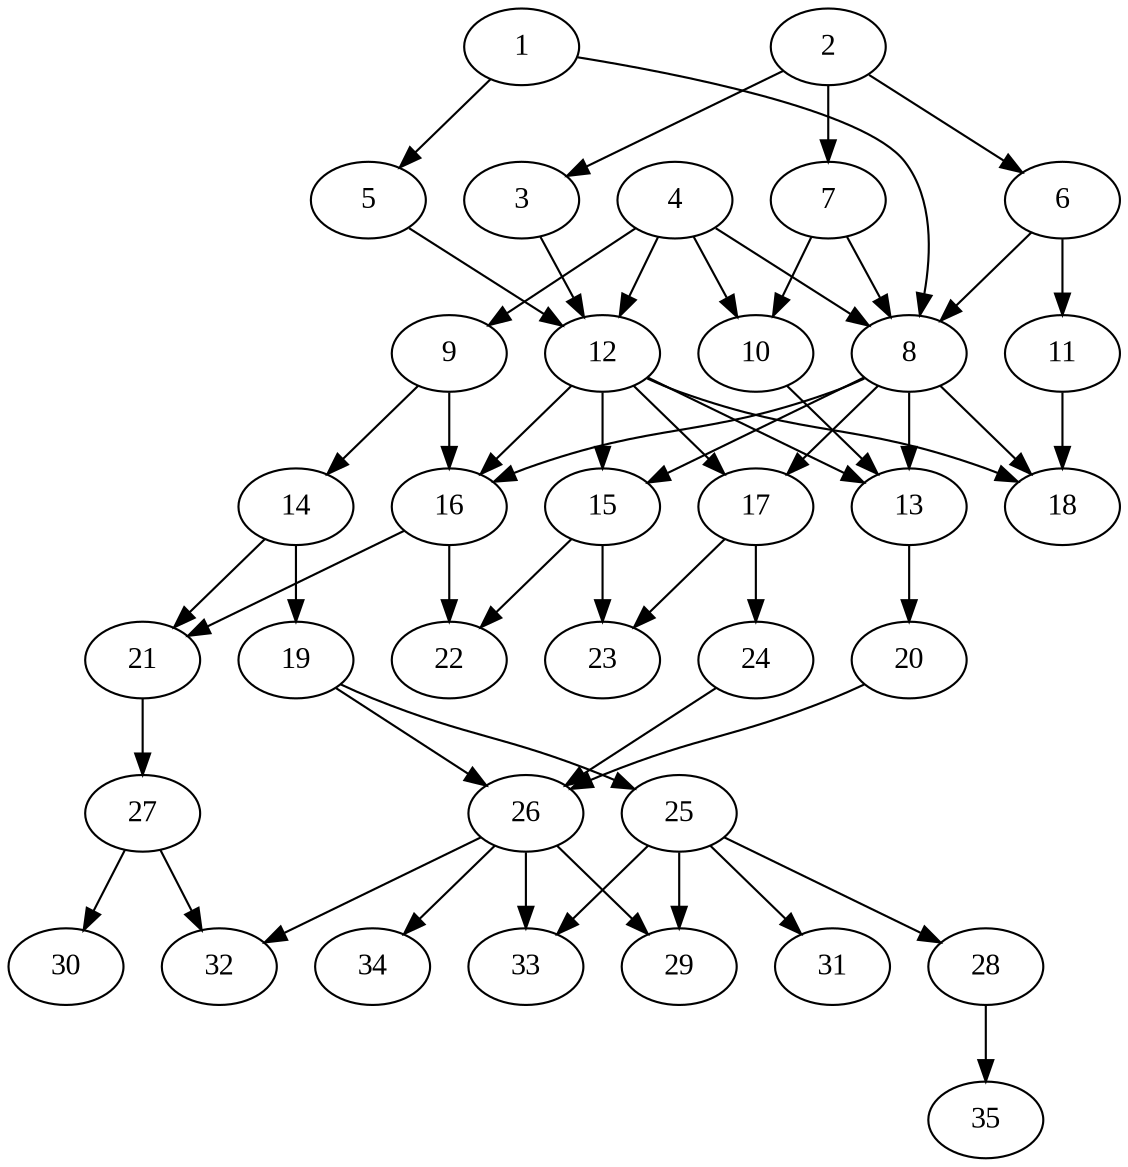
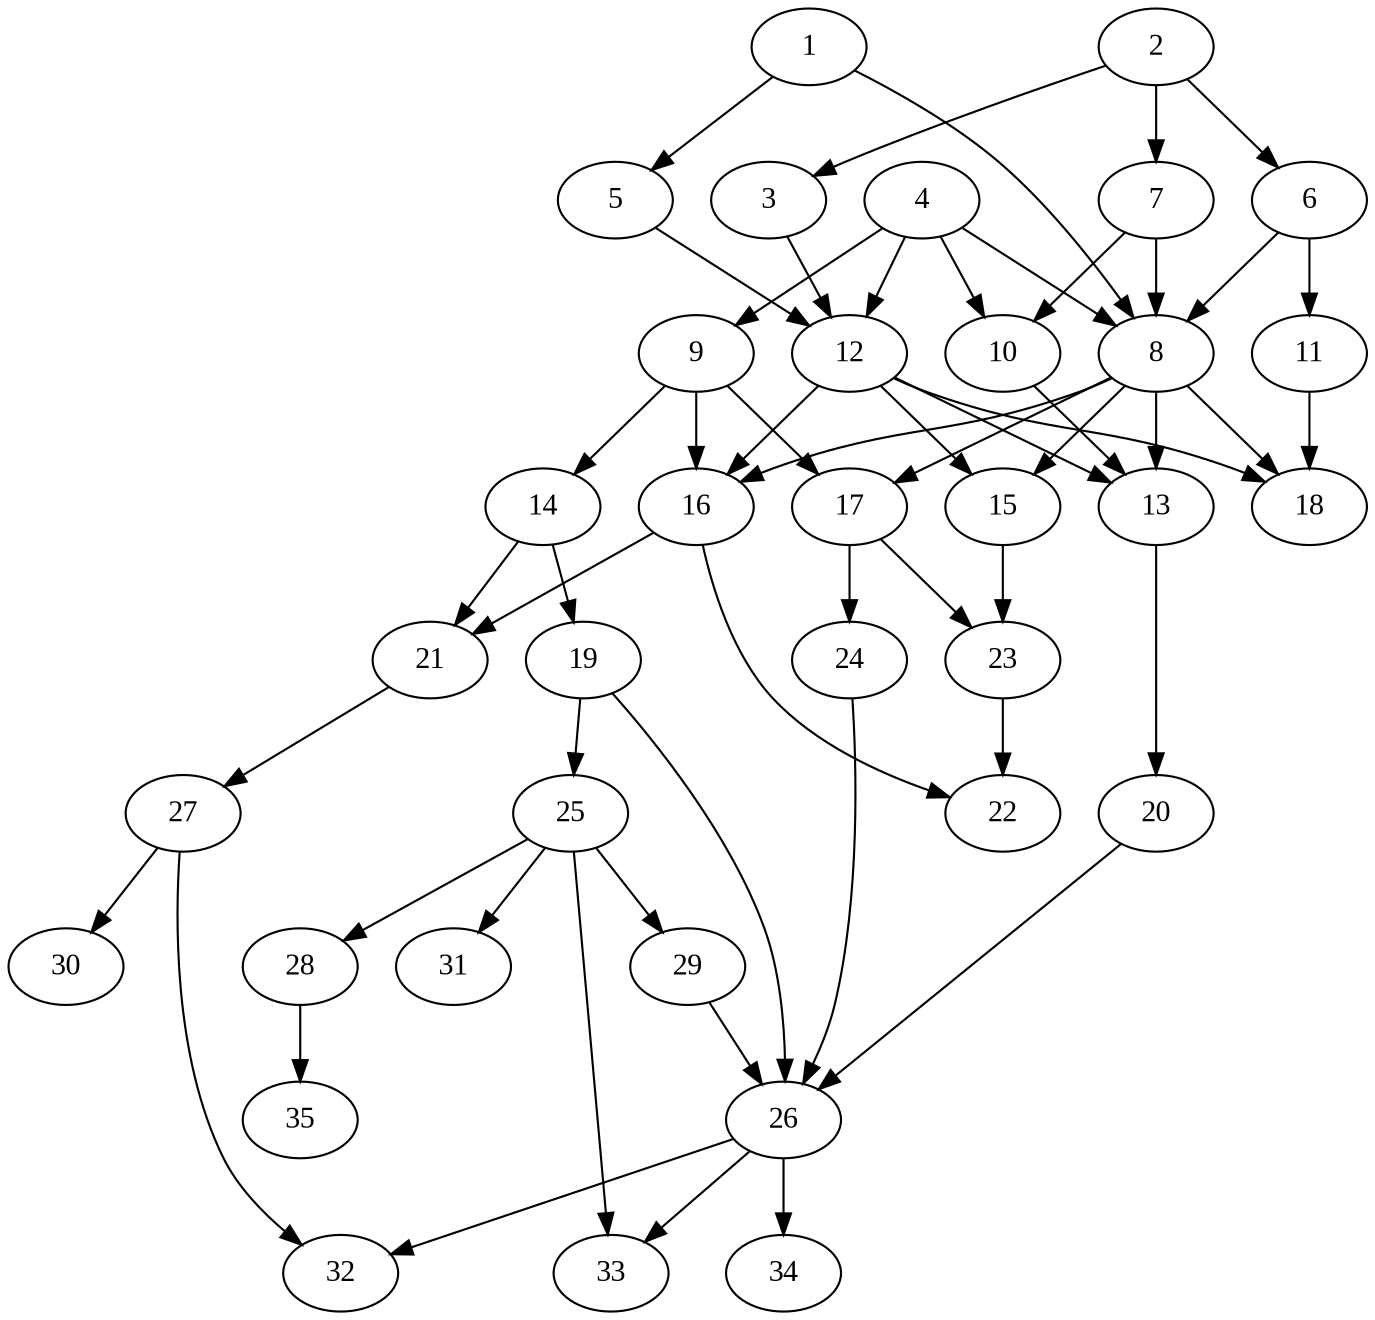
(668, 419) -> (763, 421)
(534, 576) -> (1003, 726)
(593, 880) -> (730, 1034)
